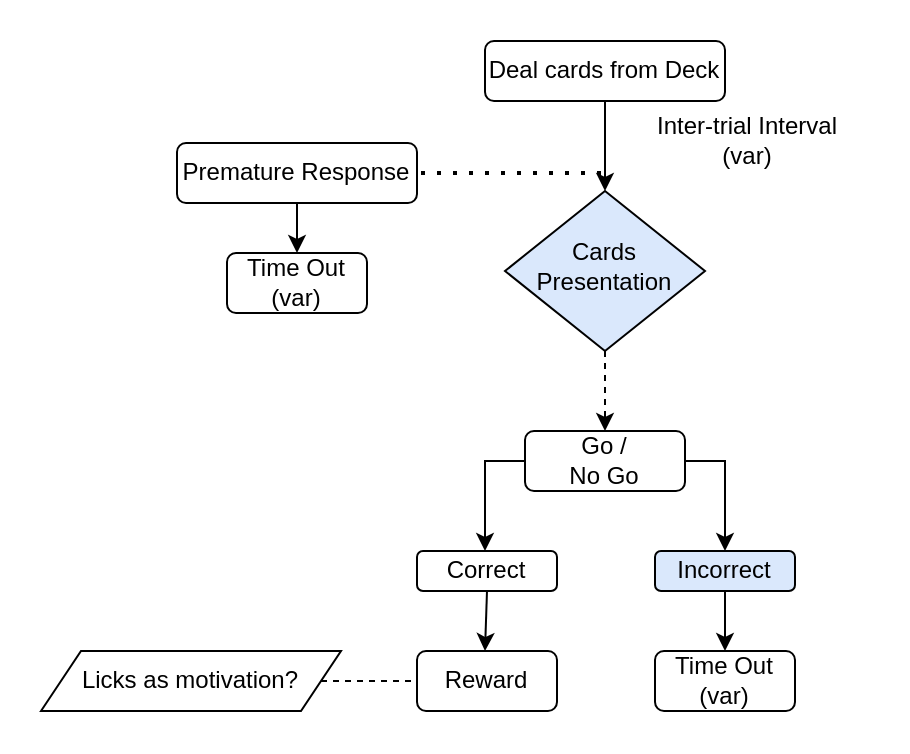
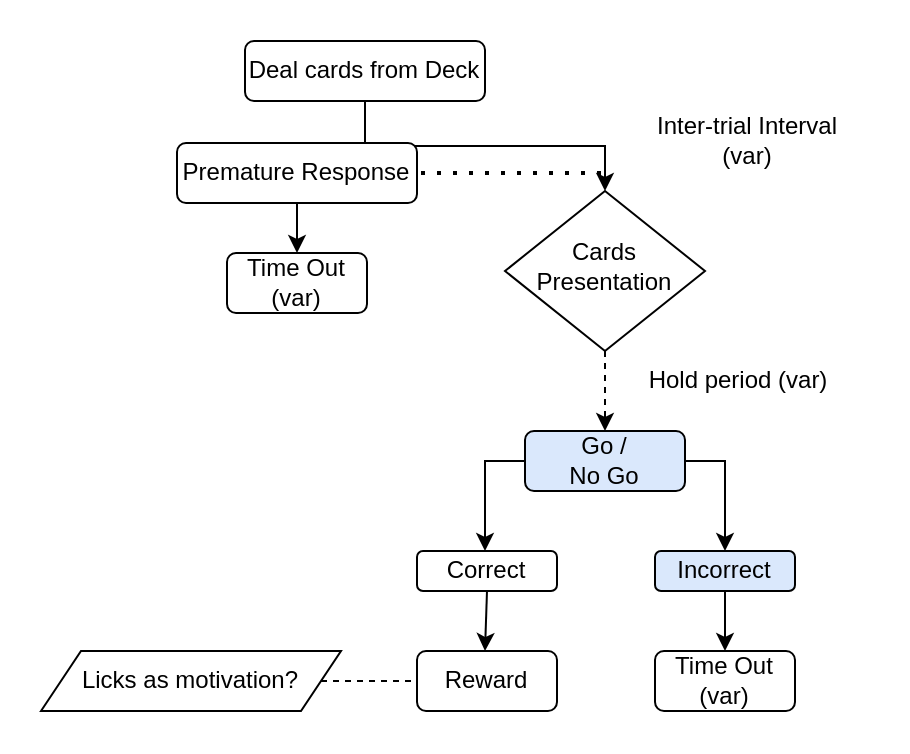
(605, 71) -> (365, 71)
(605, 271) -> (605, 271)
none -> (739, 381)
(605, 461) -> (605, 461)
